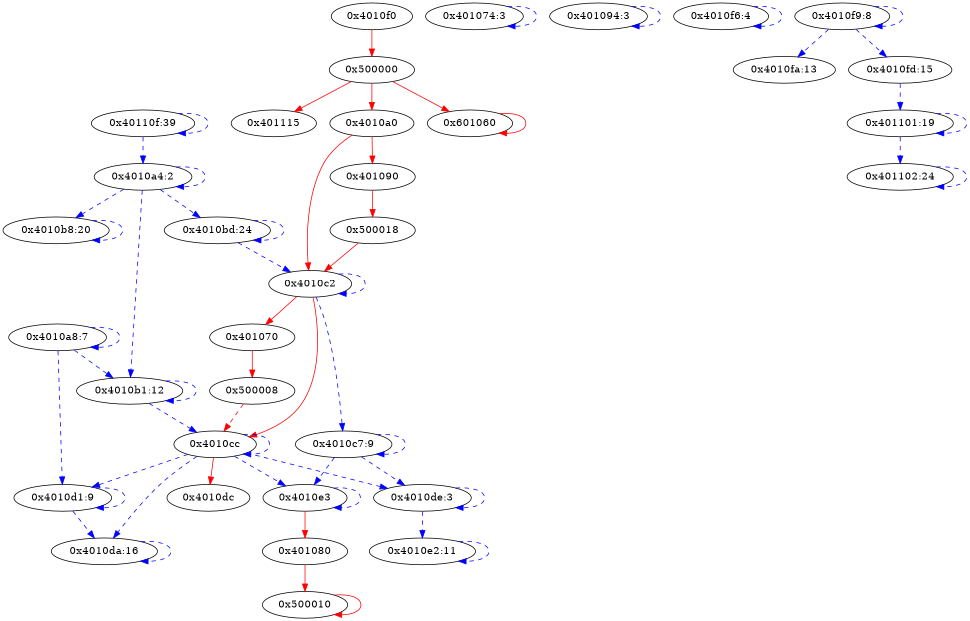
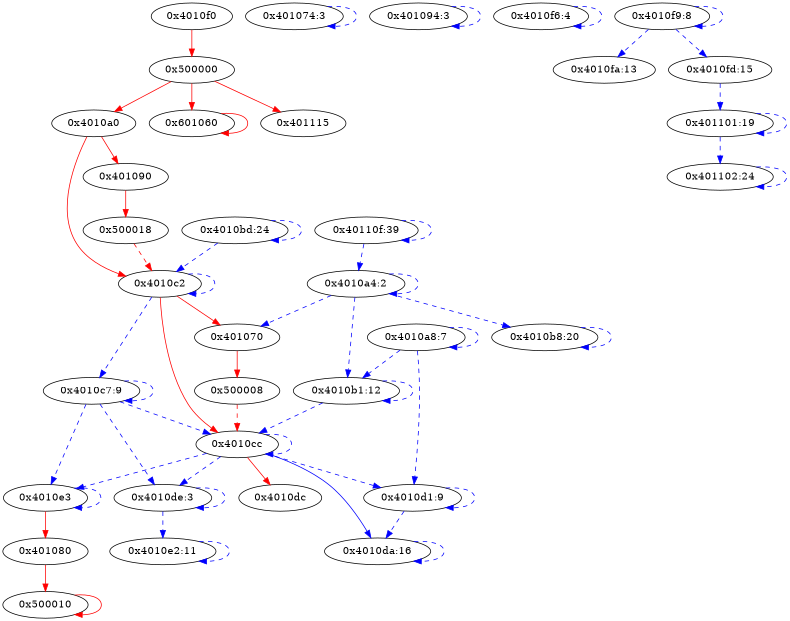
(177, 201) -> (300, 309)
(344, 255) -> (141, 254)
none -> (162, 417)
(154, 491) -> (325, 482)
